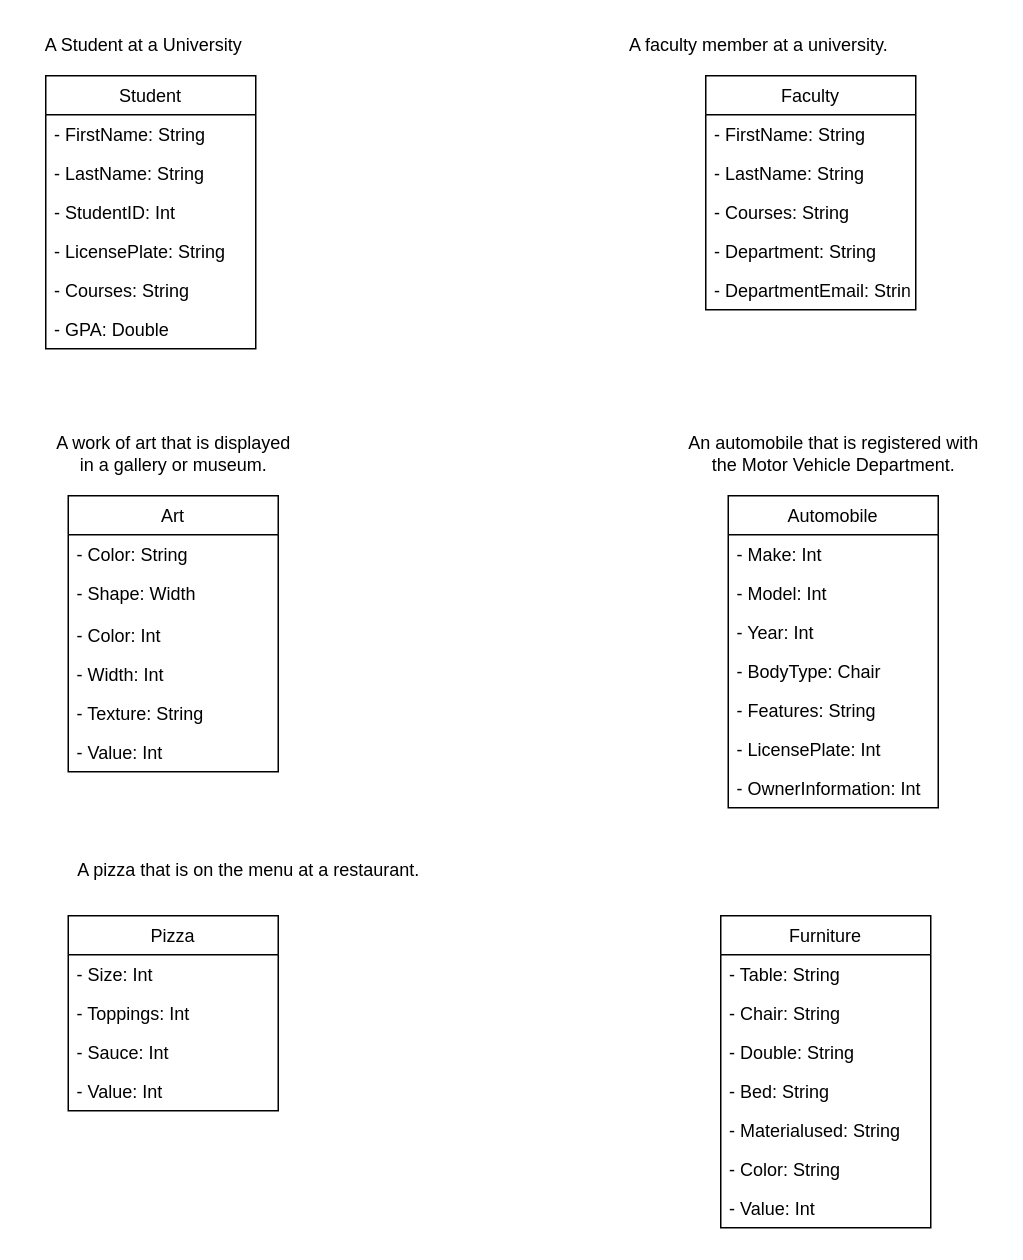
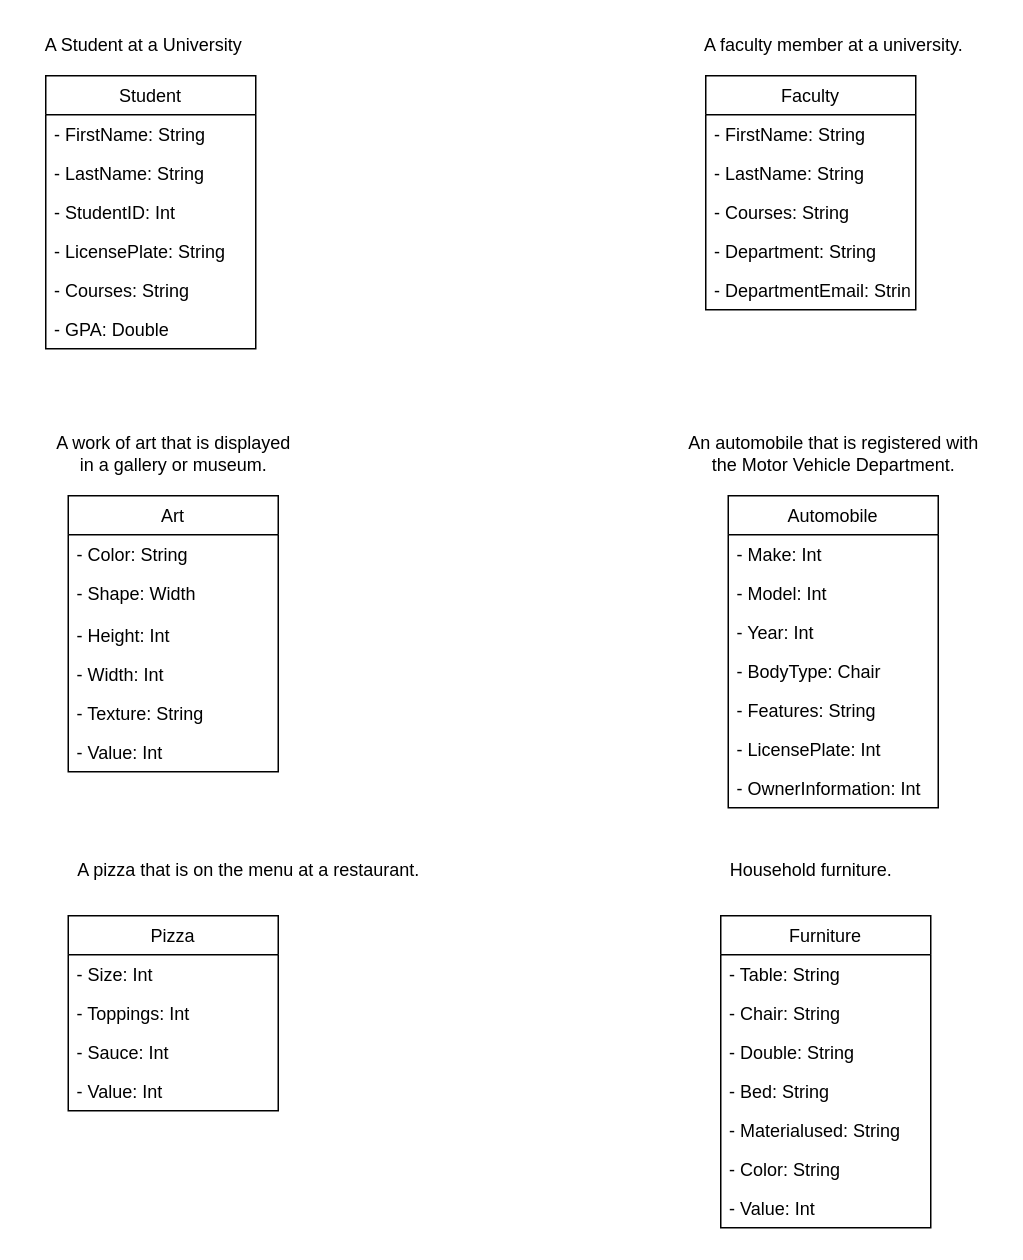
(758, 46) -> (833, 46)
(128, 636) -> (133, 636)
none -> (811, 871)
